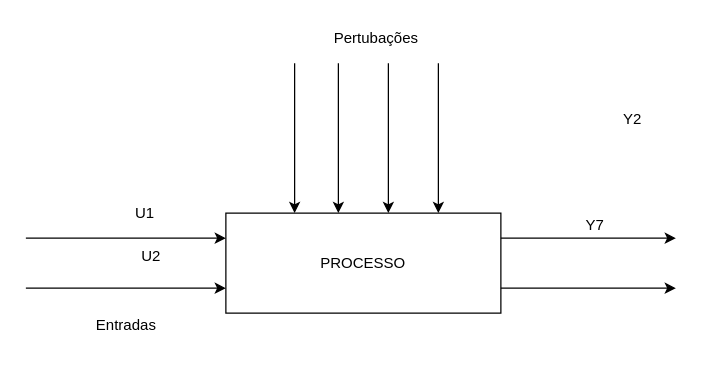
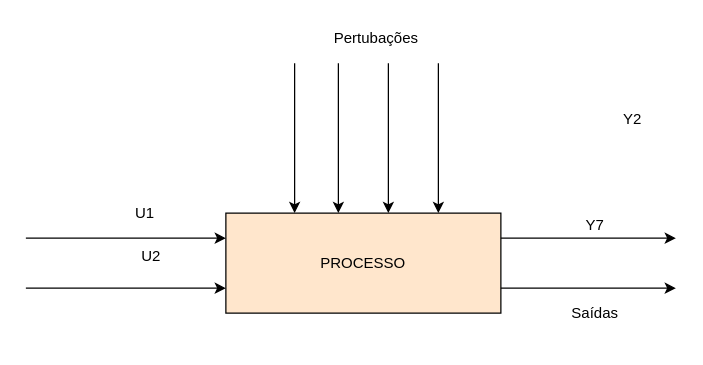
(363, 263) -> (363, 263)
none -> (594, 313)
(126, 326) -> none
